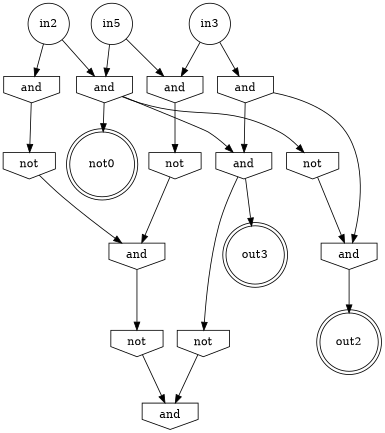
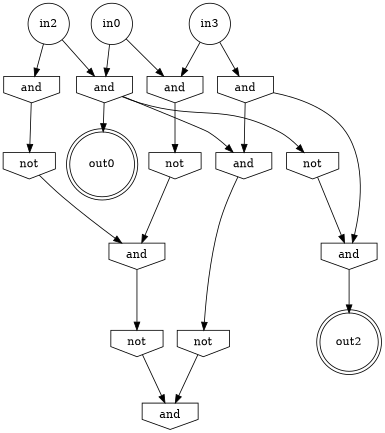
(112, 24) -> (112, 24)
(102, 164) -> (102, 164)
(255, 255) -> none
